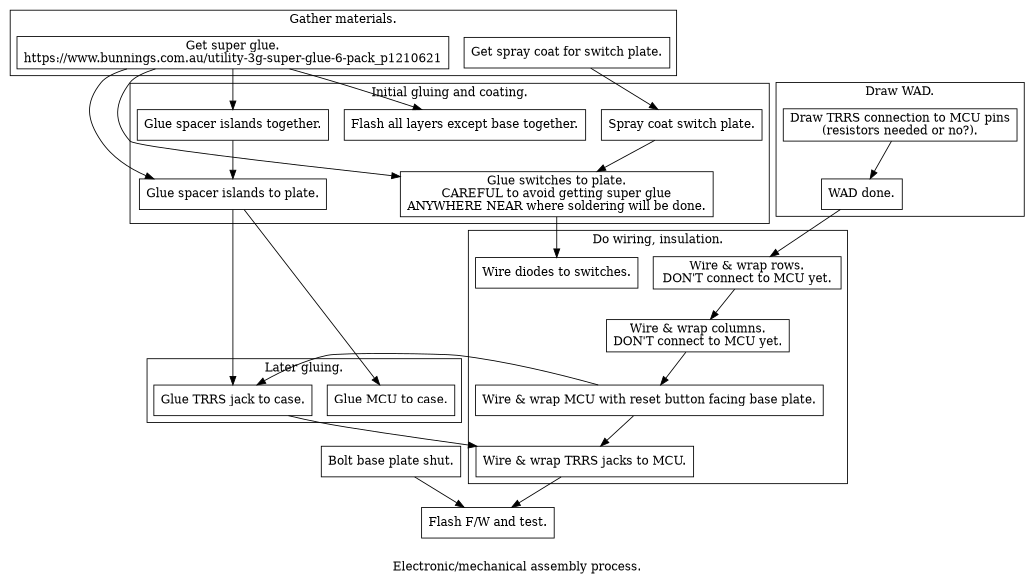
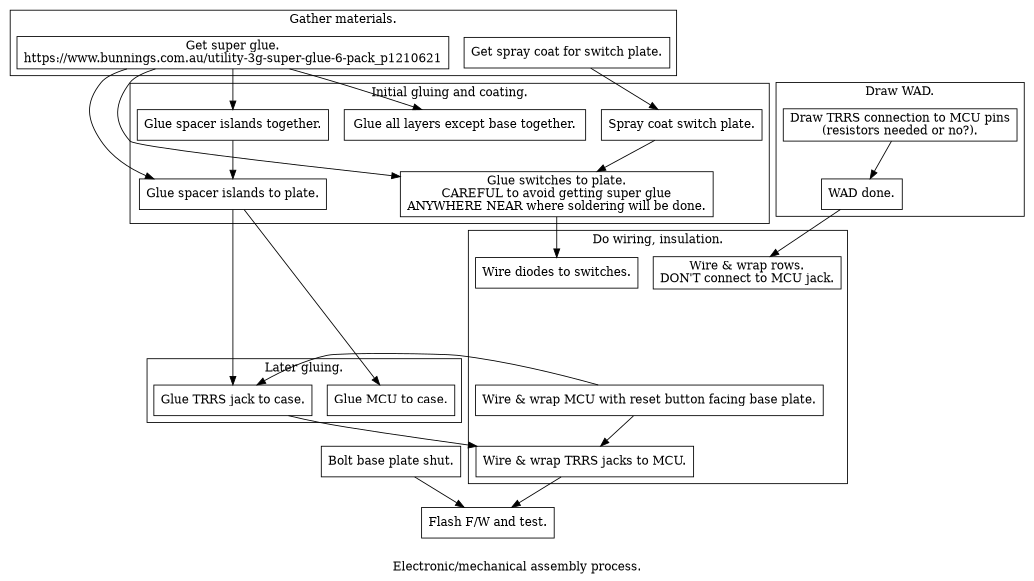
(465, 125) -> (465, 125)
(747, 273) -> (747, 273)
(698, 336) -> none
